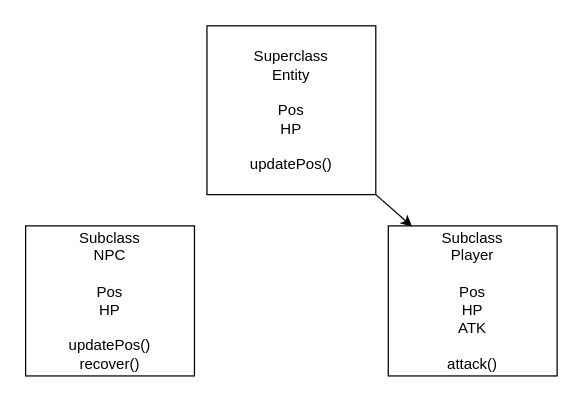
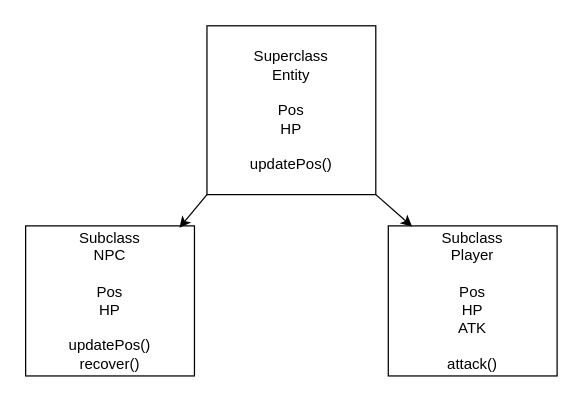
none -> (196, 208)
